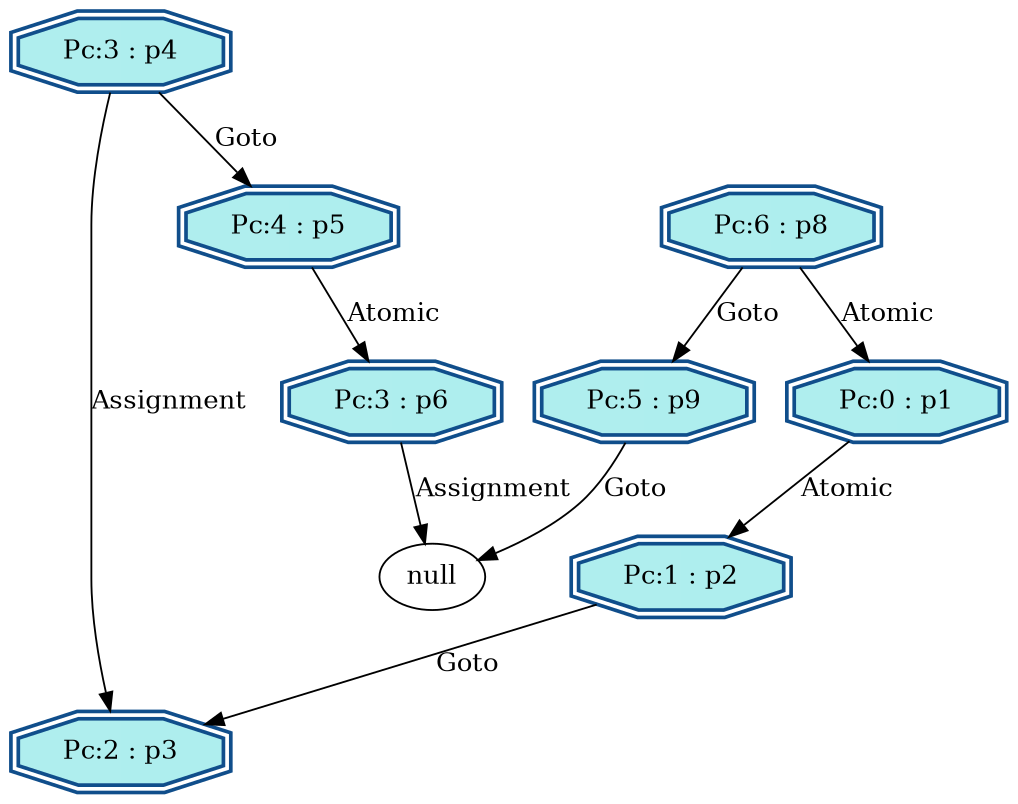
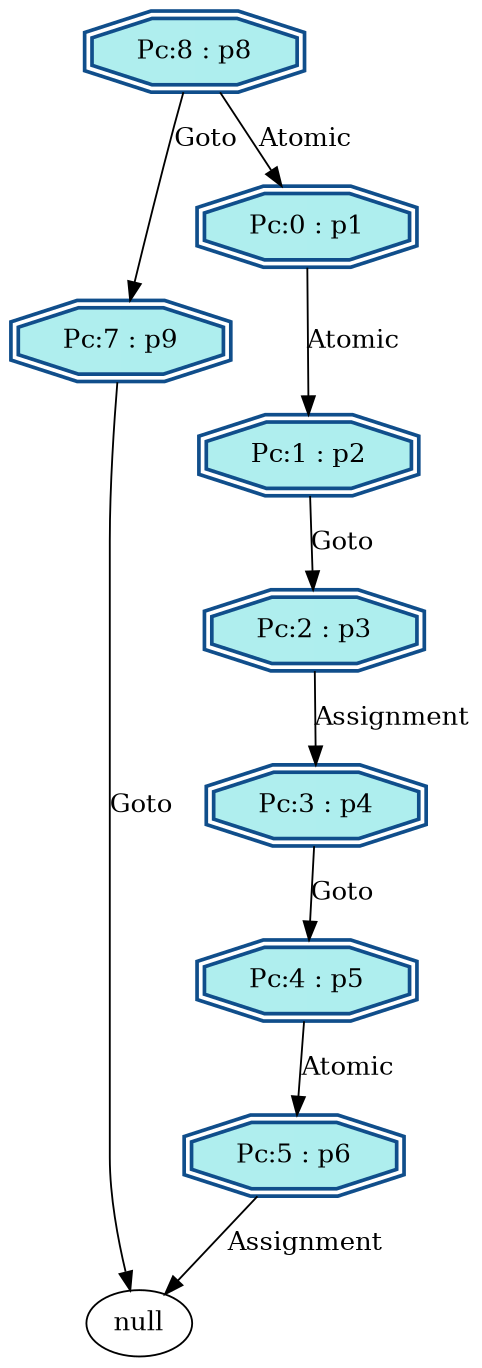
(771, 227) -> (195, 52)
(91, 392) -> (315, 709)
(392, 402) -> (294, 1156)
(644, 402) -> (121, 341)
